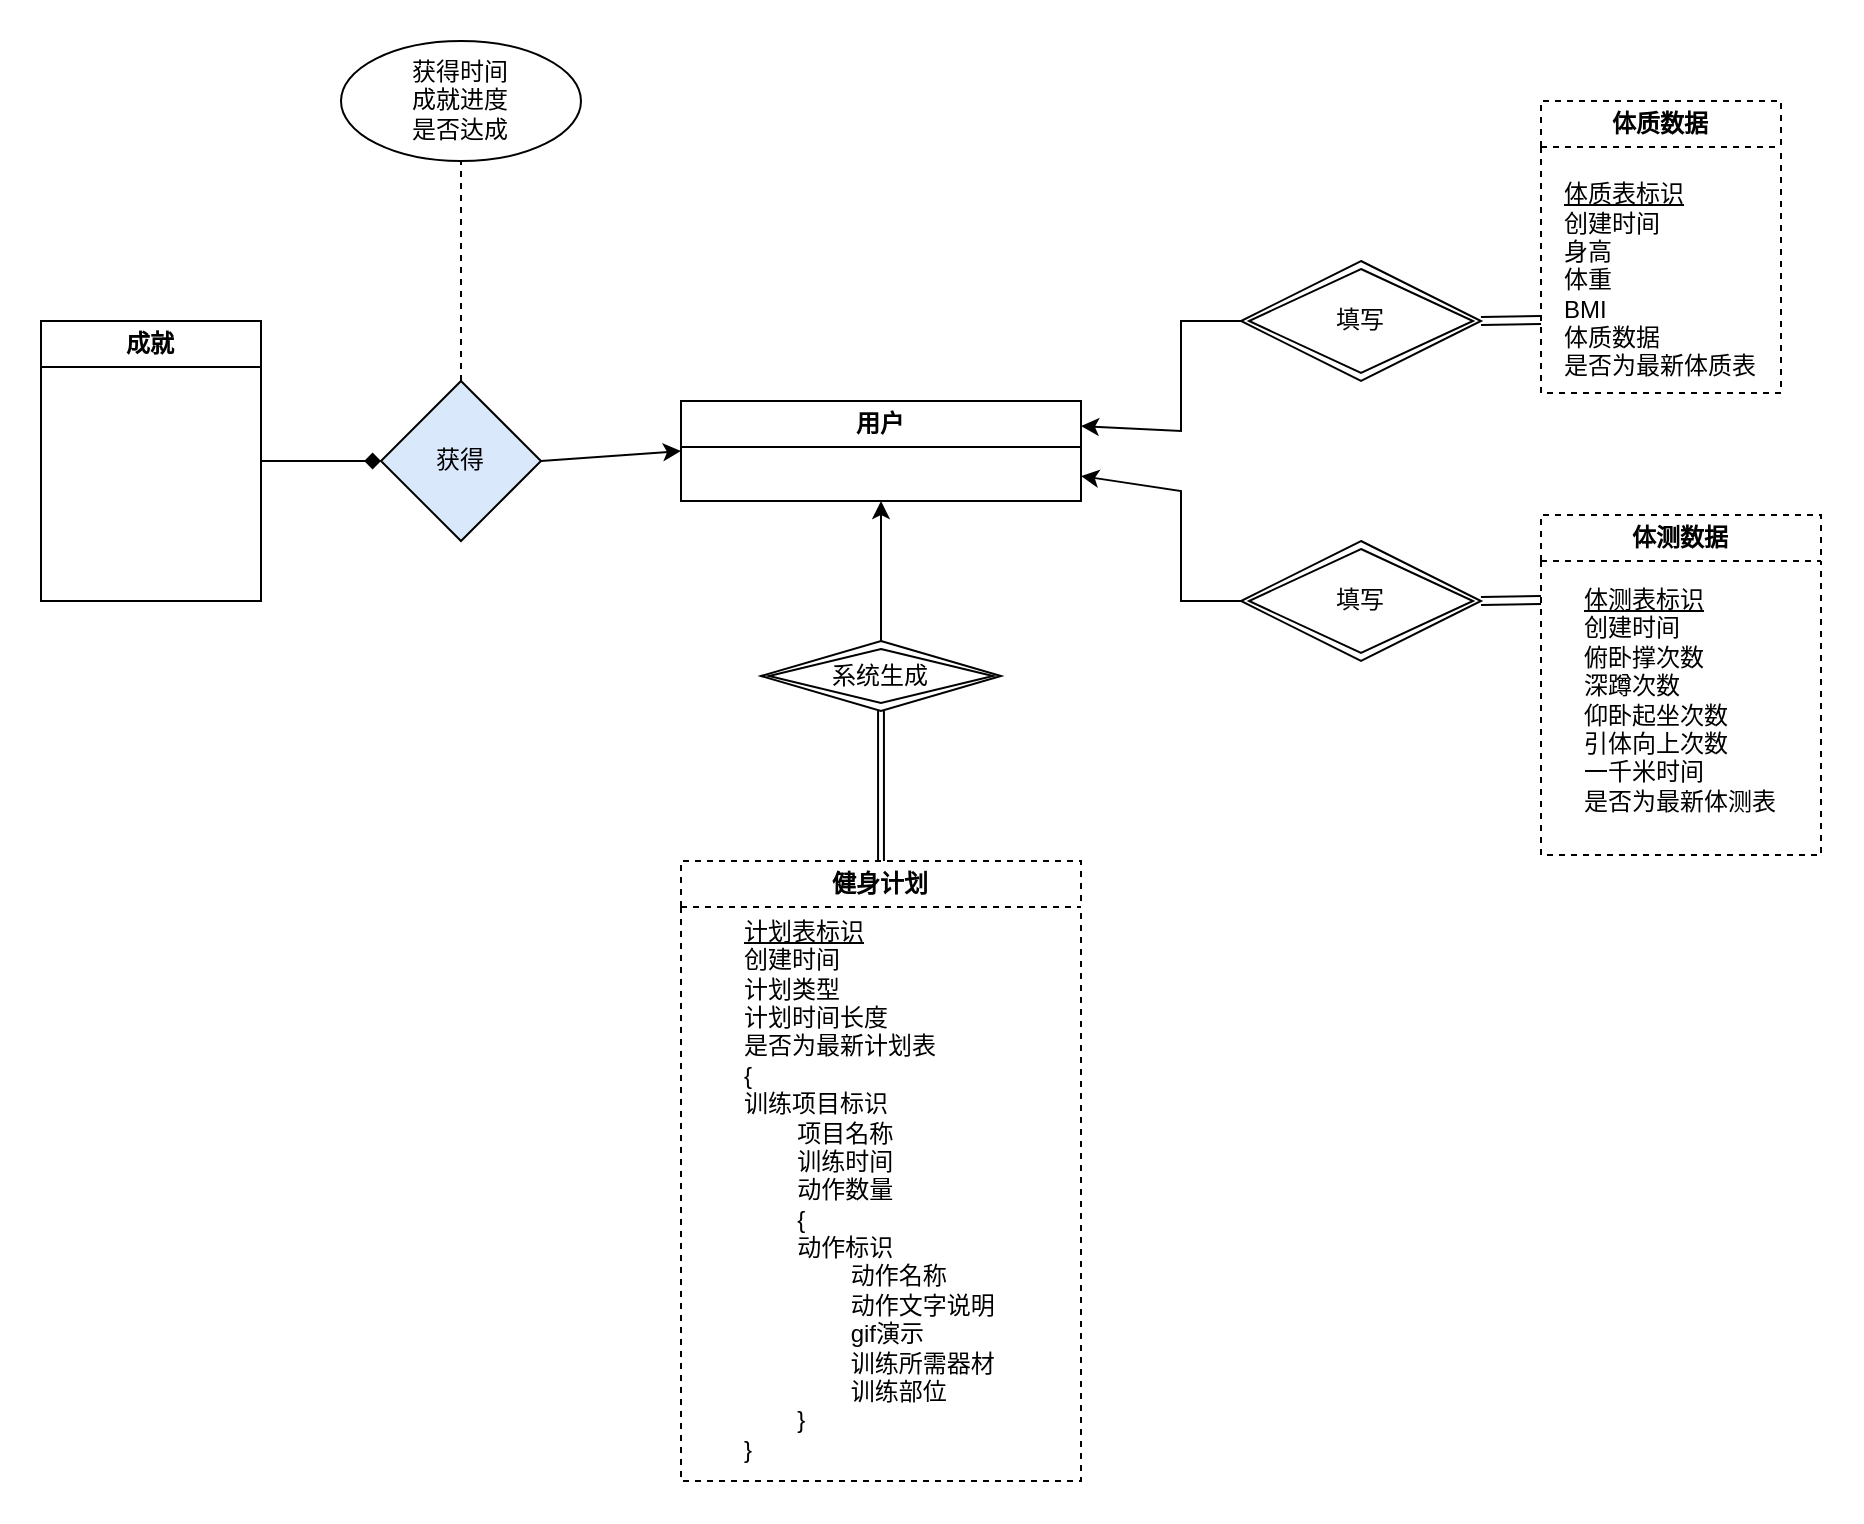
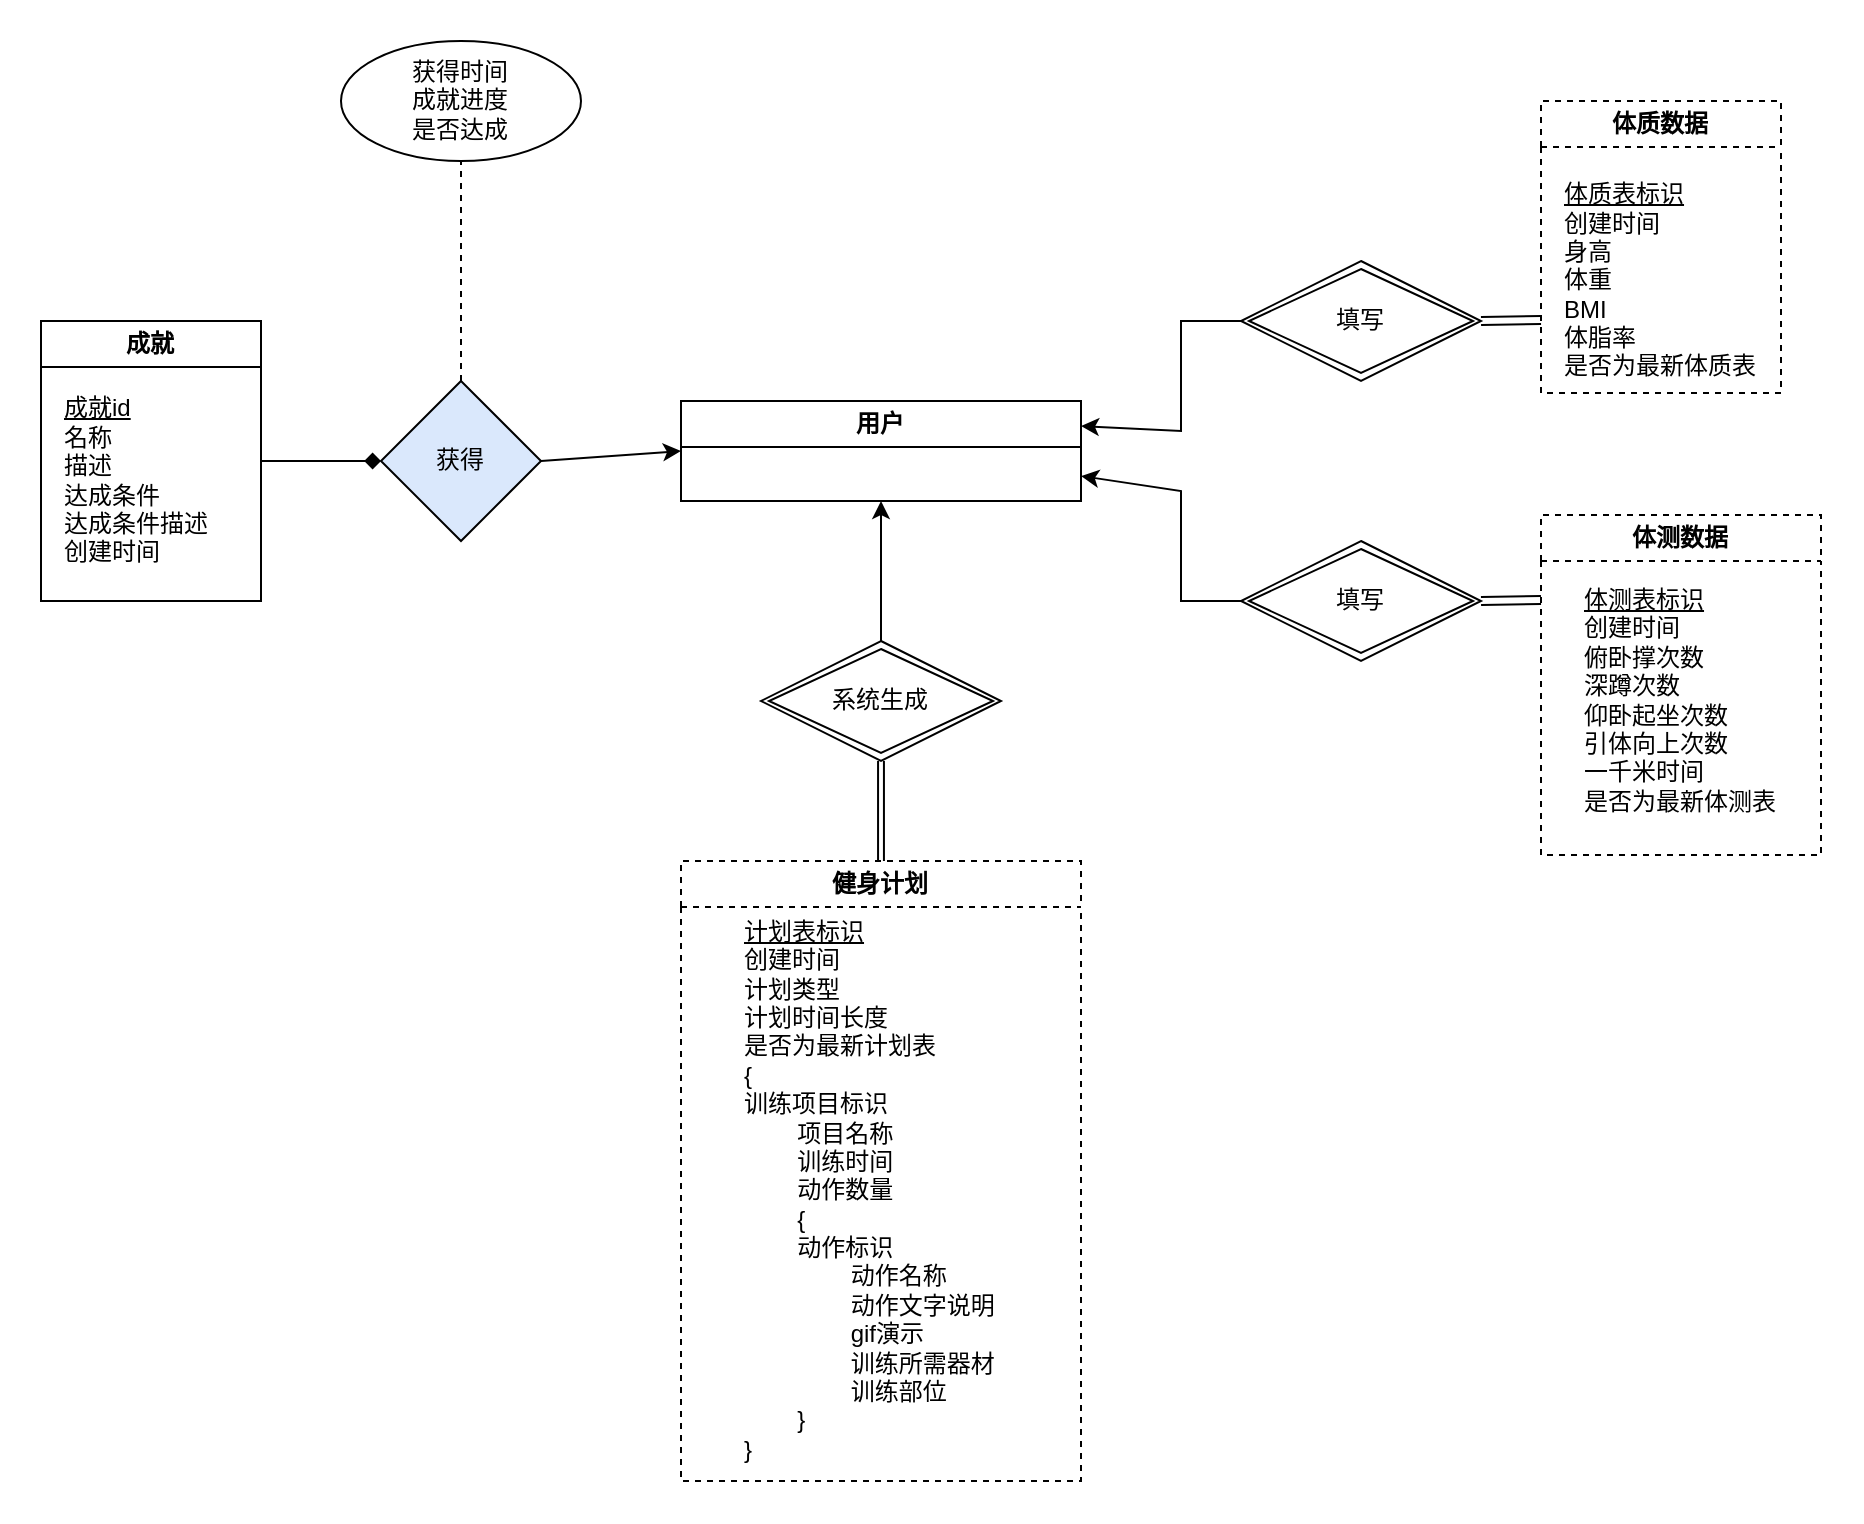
(1661, 281) -> (1661, 281)
none -> (161, 481)
(881, 676) -> (881, 701)
